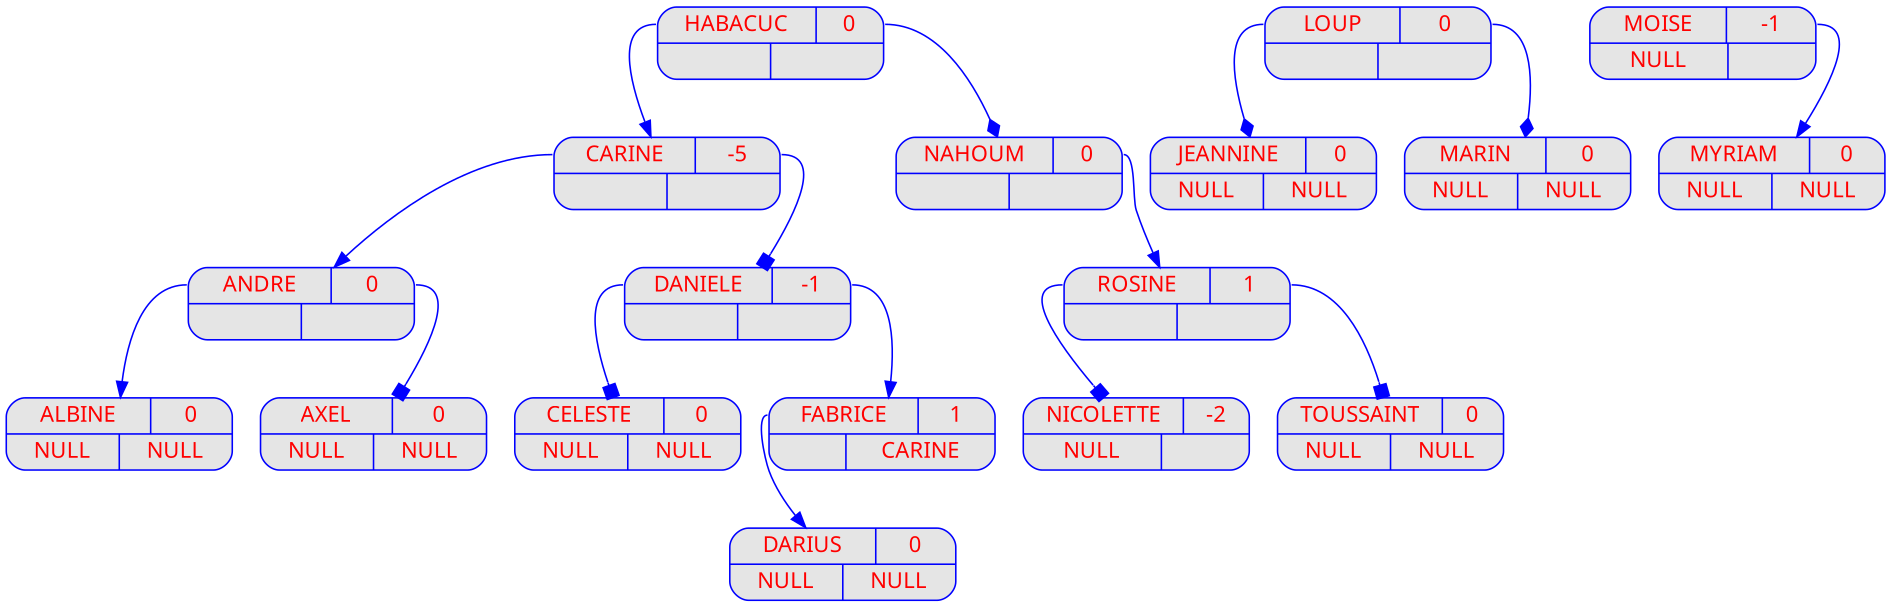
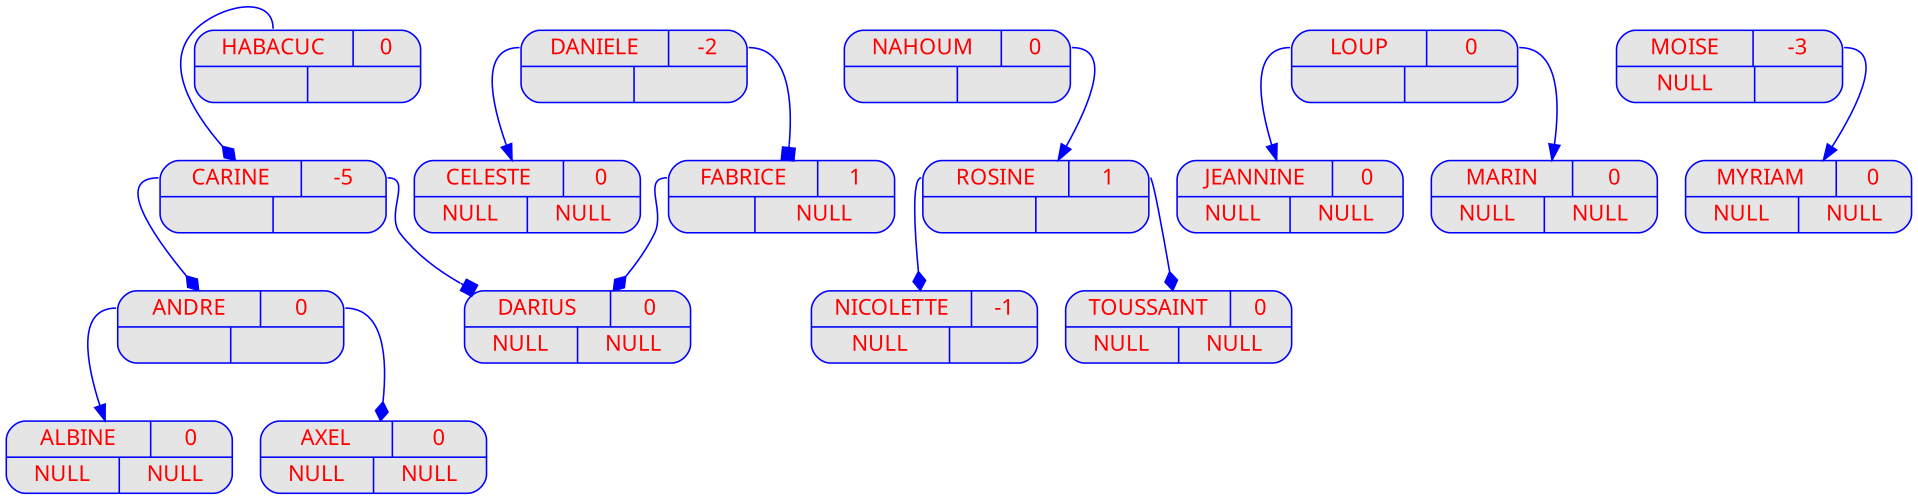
(1771, 24) -> (1798, 48)
(950, 57) -> none
(1528, 61) -> (1555, 86)
(1235, 64) -> (1261, 89)
(630, 66) -> (185, 44)
(441, 187) -> (150, 225)
(798, 200) -> (405, 239)
(811, 285) -> (708, 48)
(1349, 319) -> (1161, 224)
(889, 323) -> (787, 86)
(596, 326) -> (493, 89)
(433, 330) -> (382, 345)
(1055, 333) -> (915, 224)
(1216, 415) -> (1004, 308)
(920, 451) -> (825, 214)
(768, 467) -> (656, 228)
